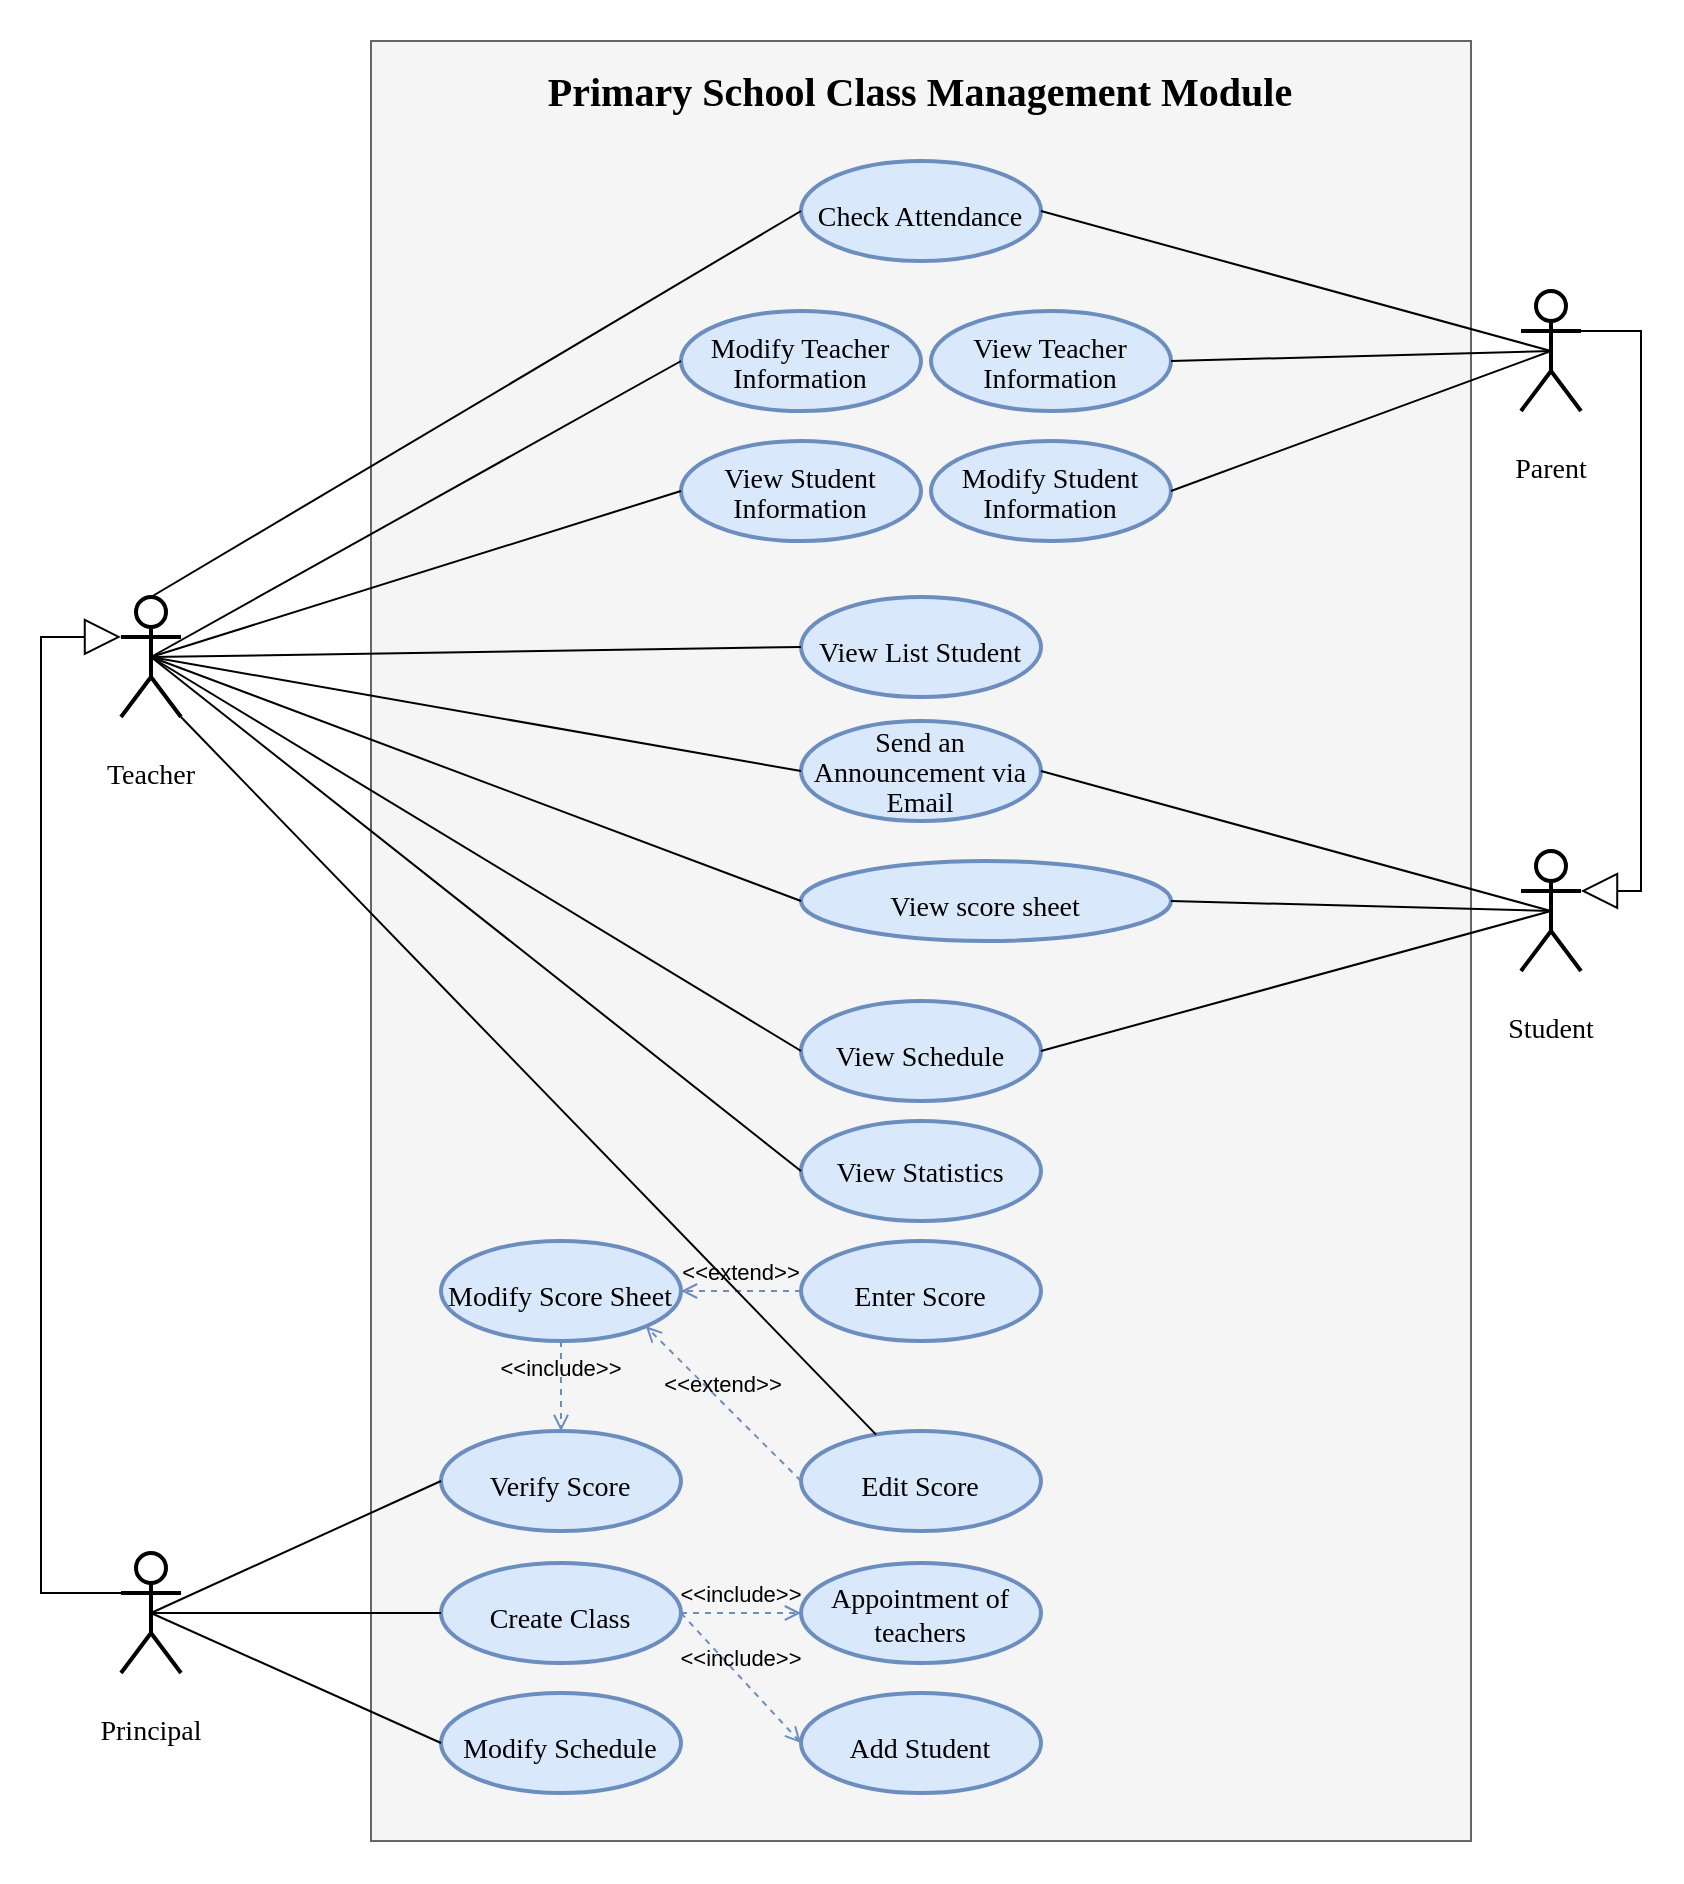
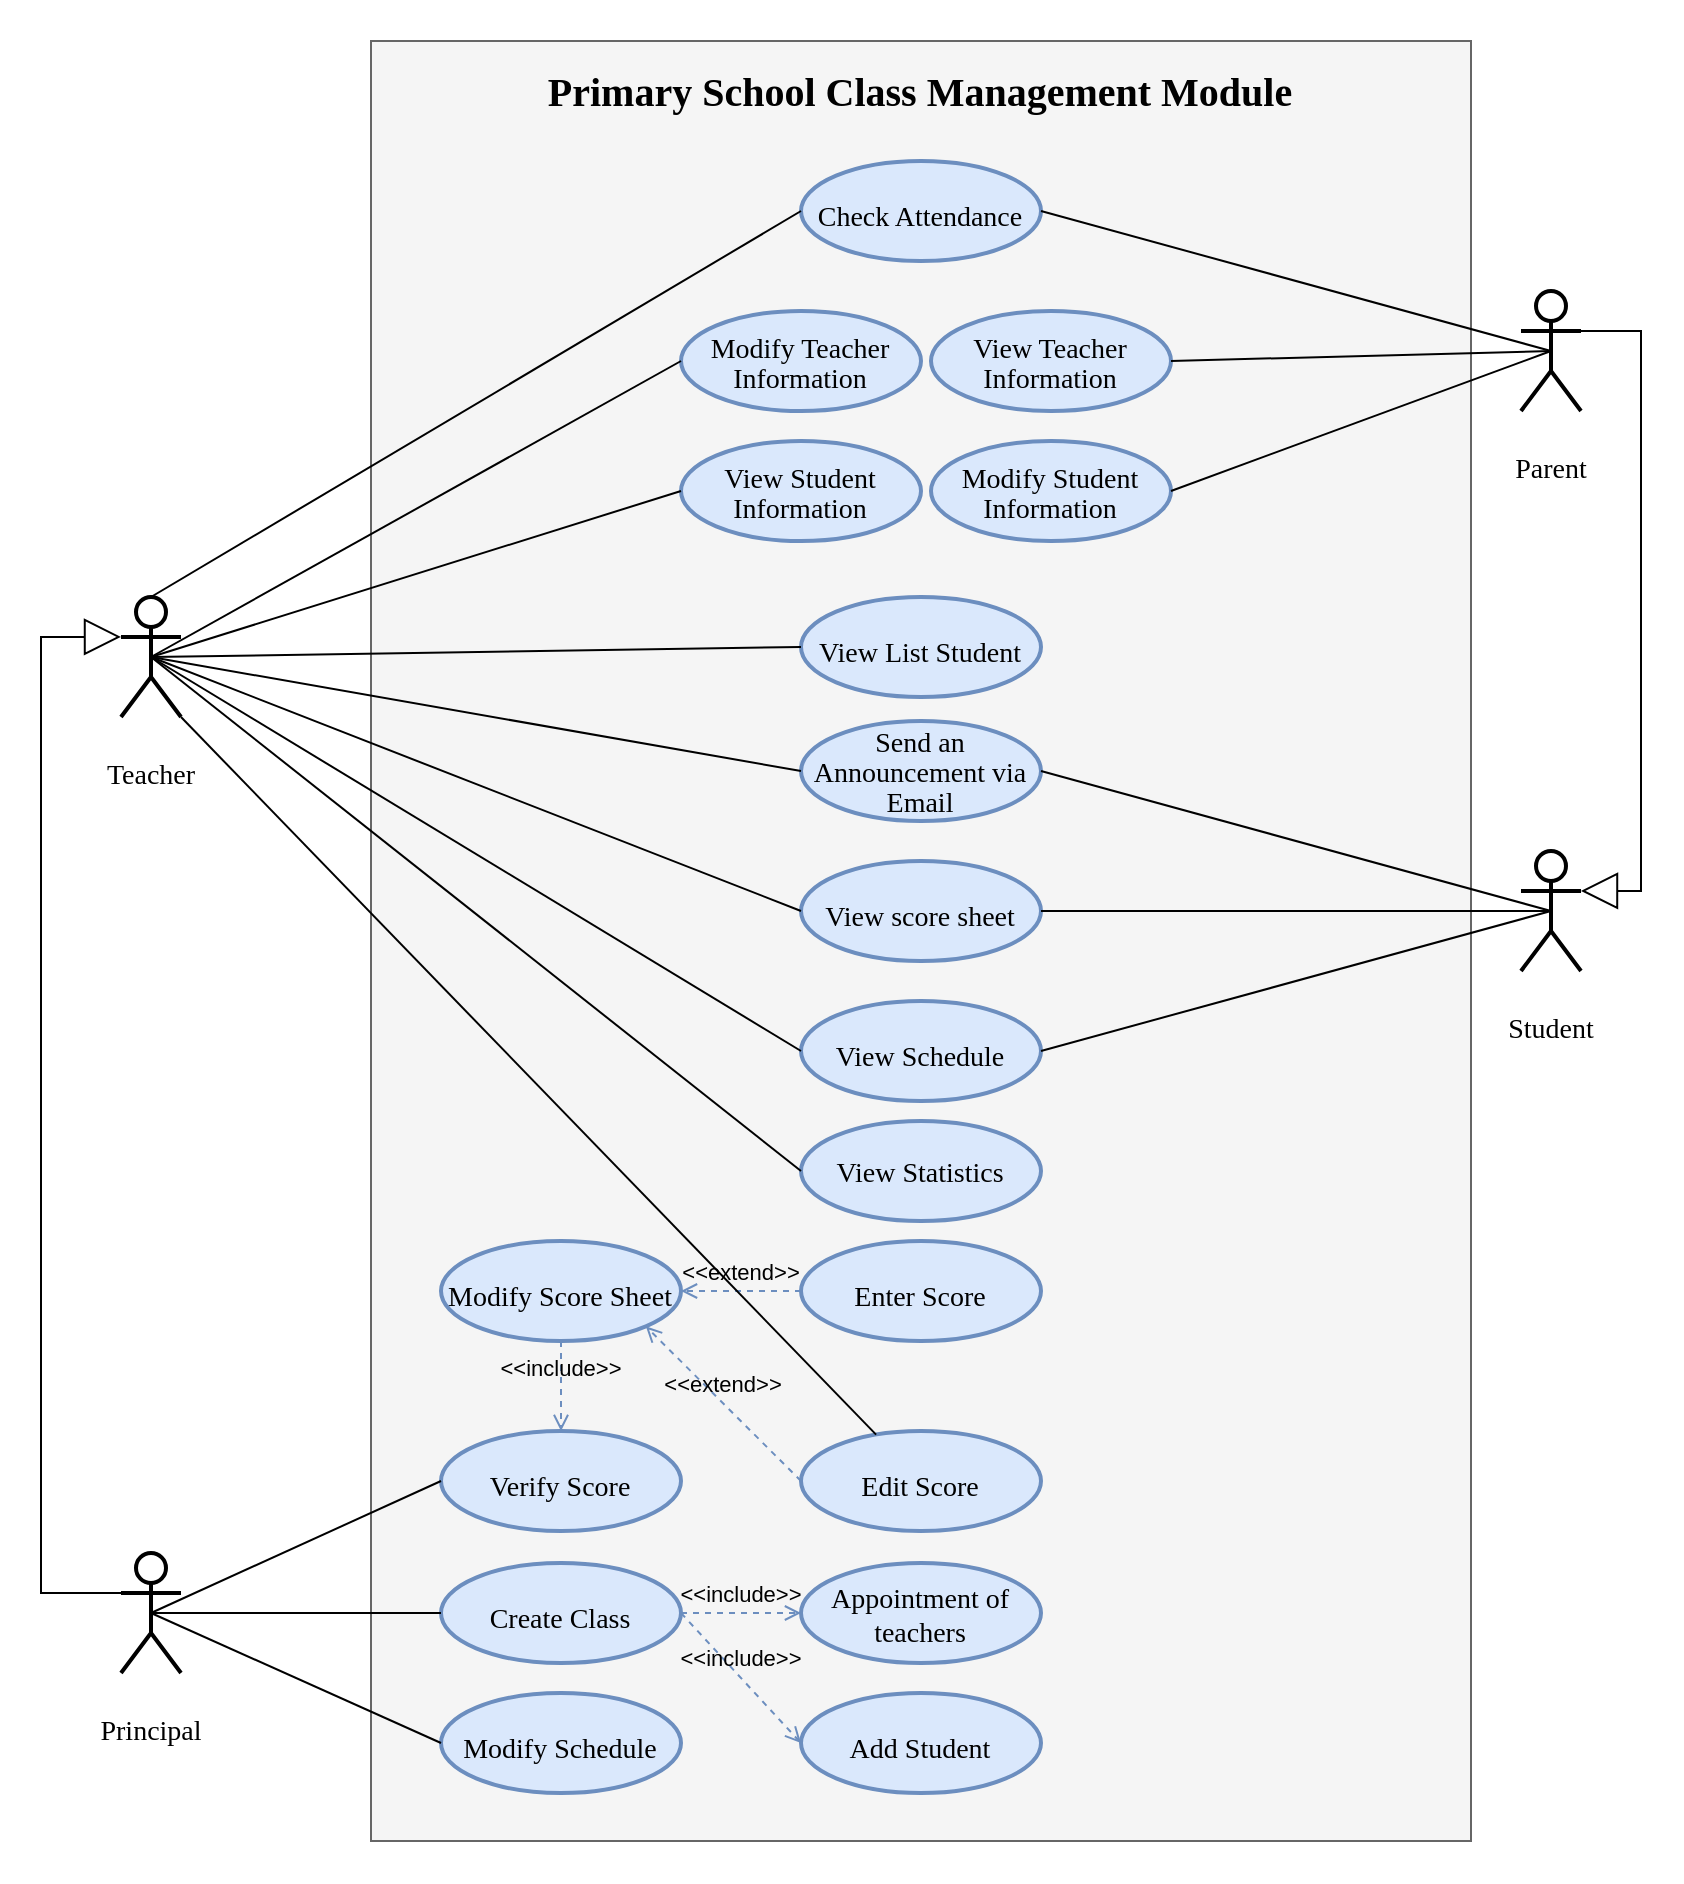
(986, 901) -> (921, 911)
